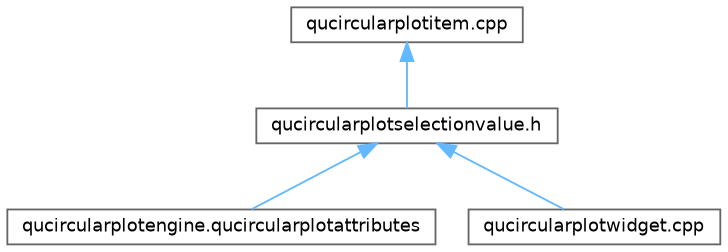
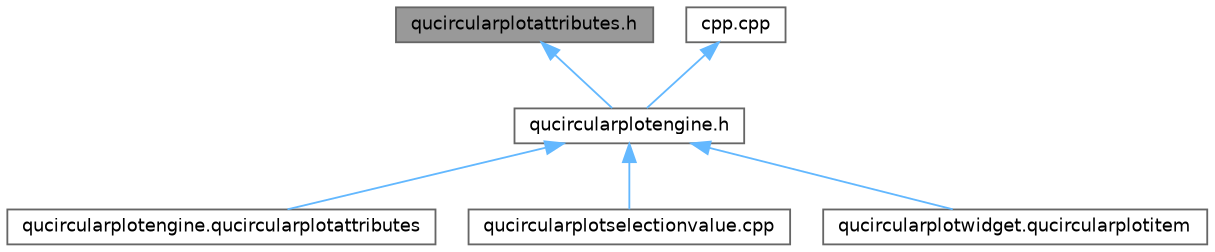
(407, 25) -> (736, 25)
none -> (525, 25)
(407, 126) -> (629, 126)
(594, 227) -> (1015, 227)
none -> (629, 227)
